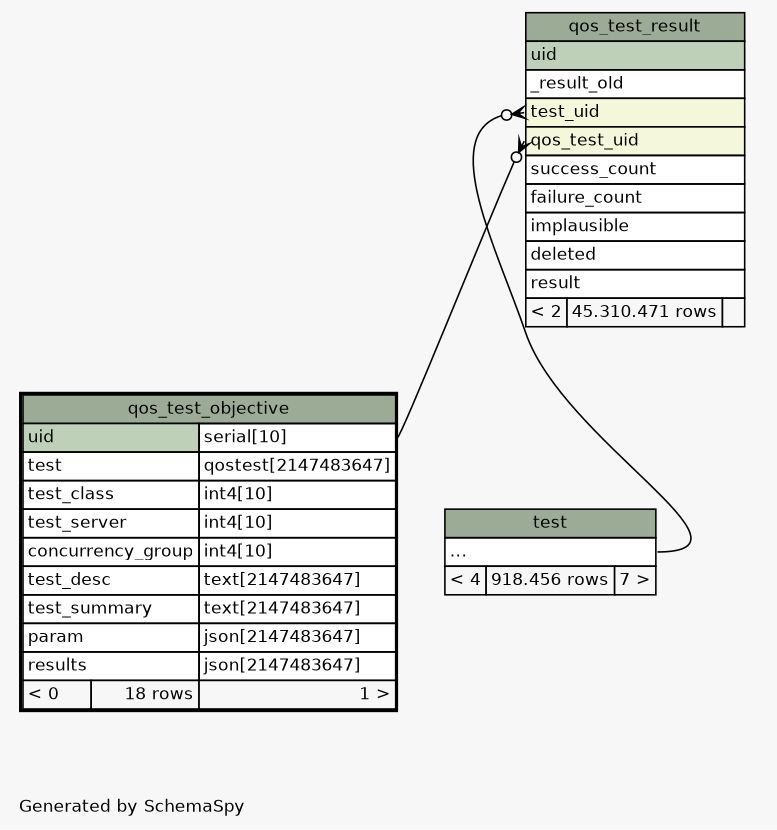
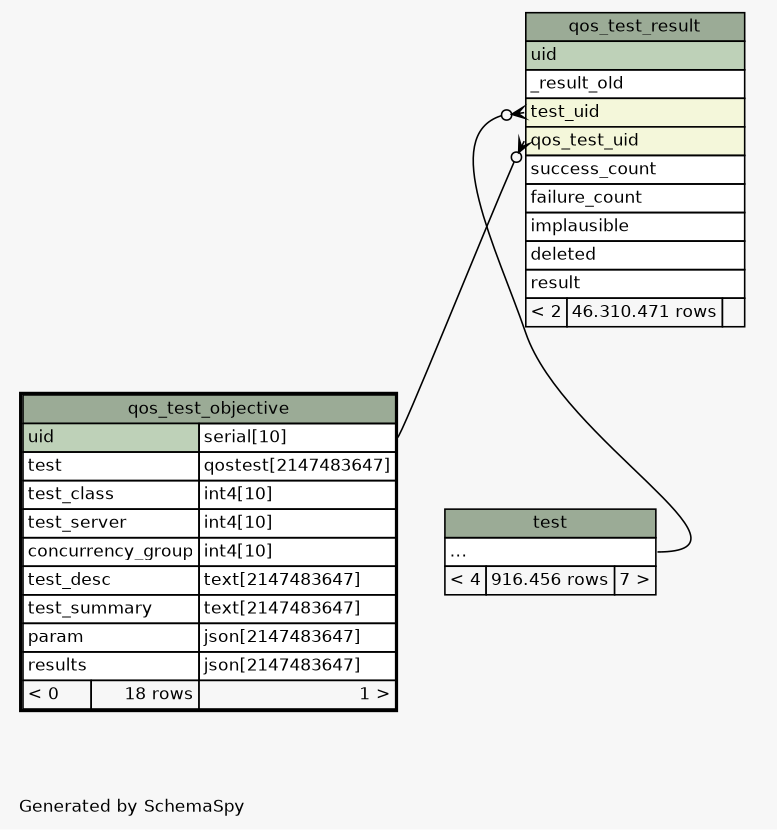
(645, 312) -> (645, 312)
(550, 580) -> (550, 580)
